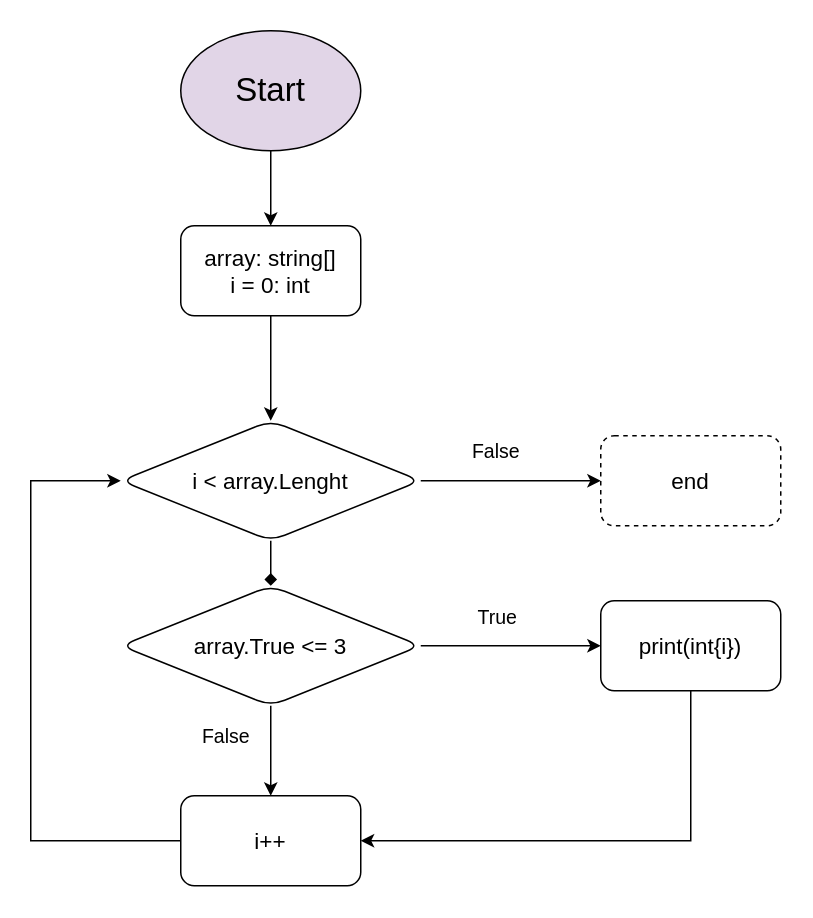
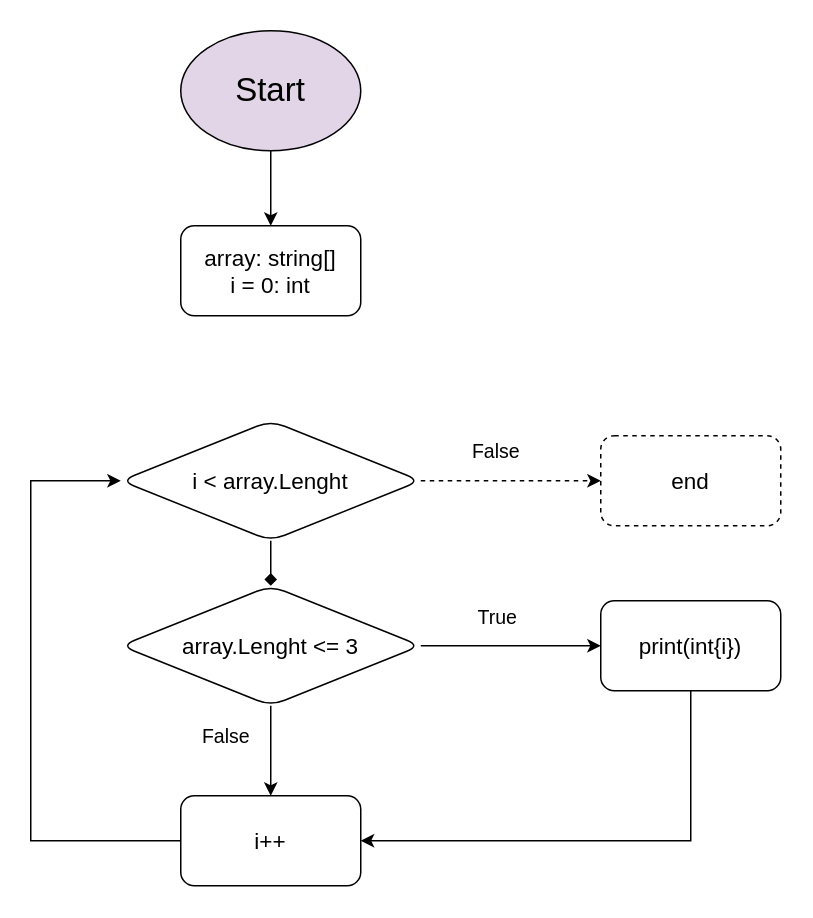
(271, 363) -> none
(507, 481) -> (507, 481)
(271, 646) -> (271, 646)
